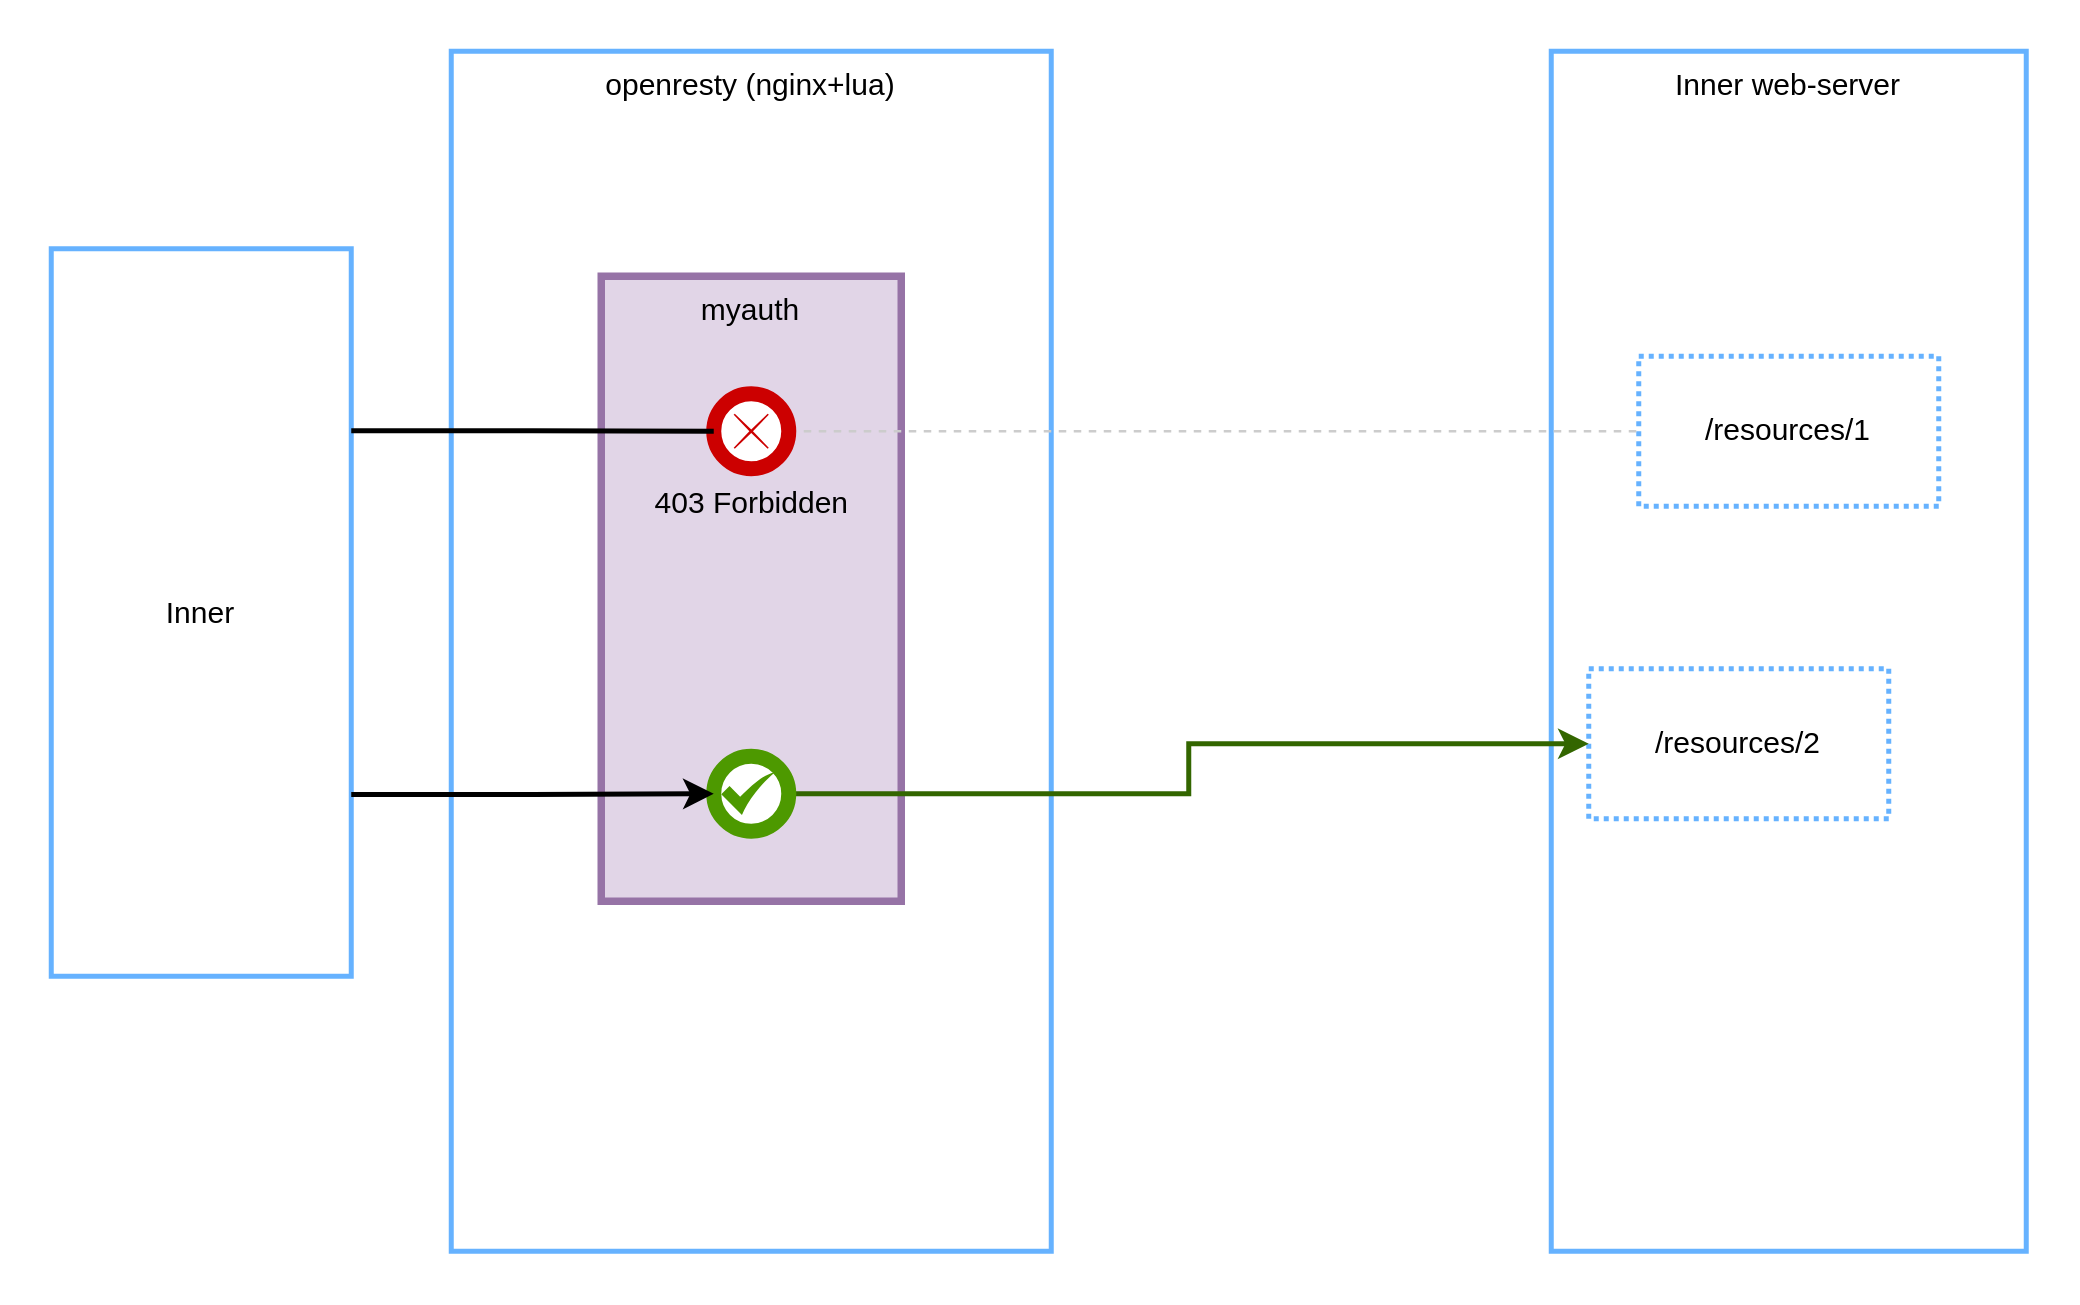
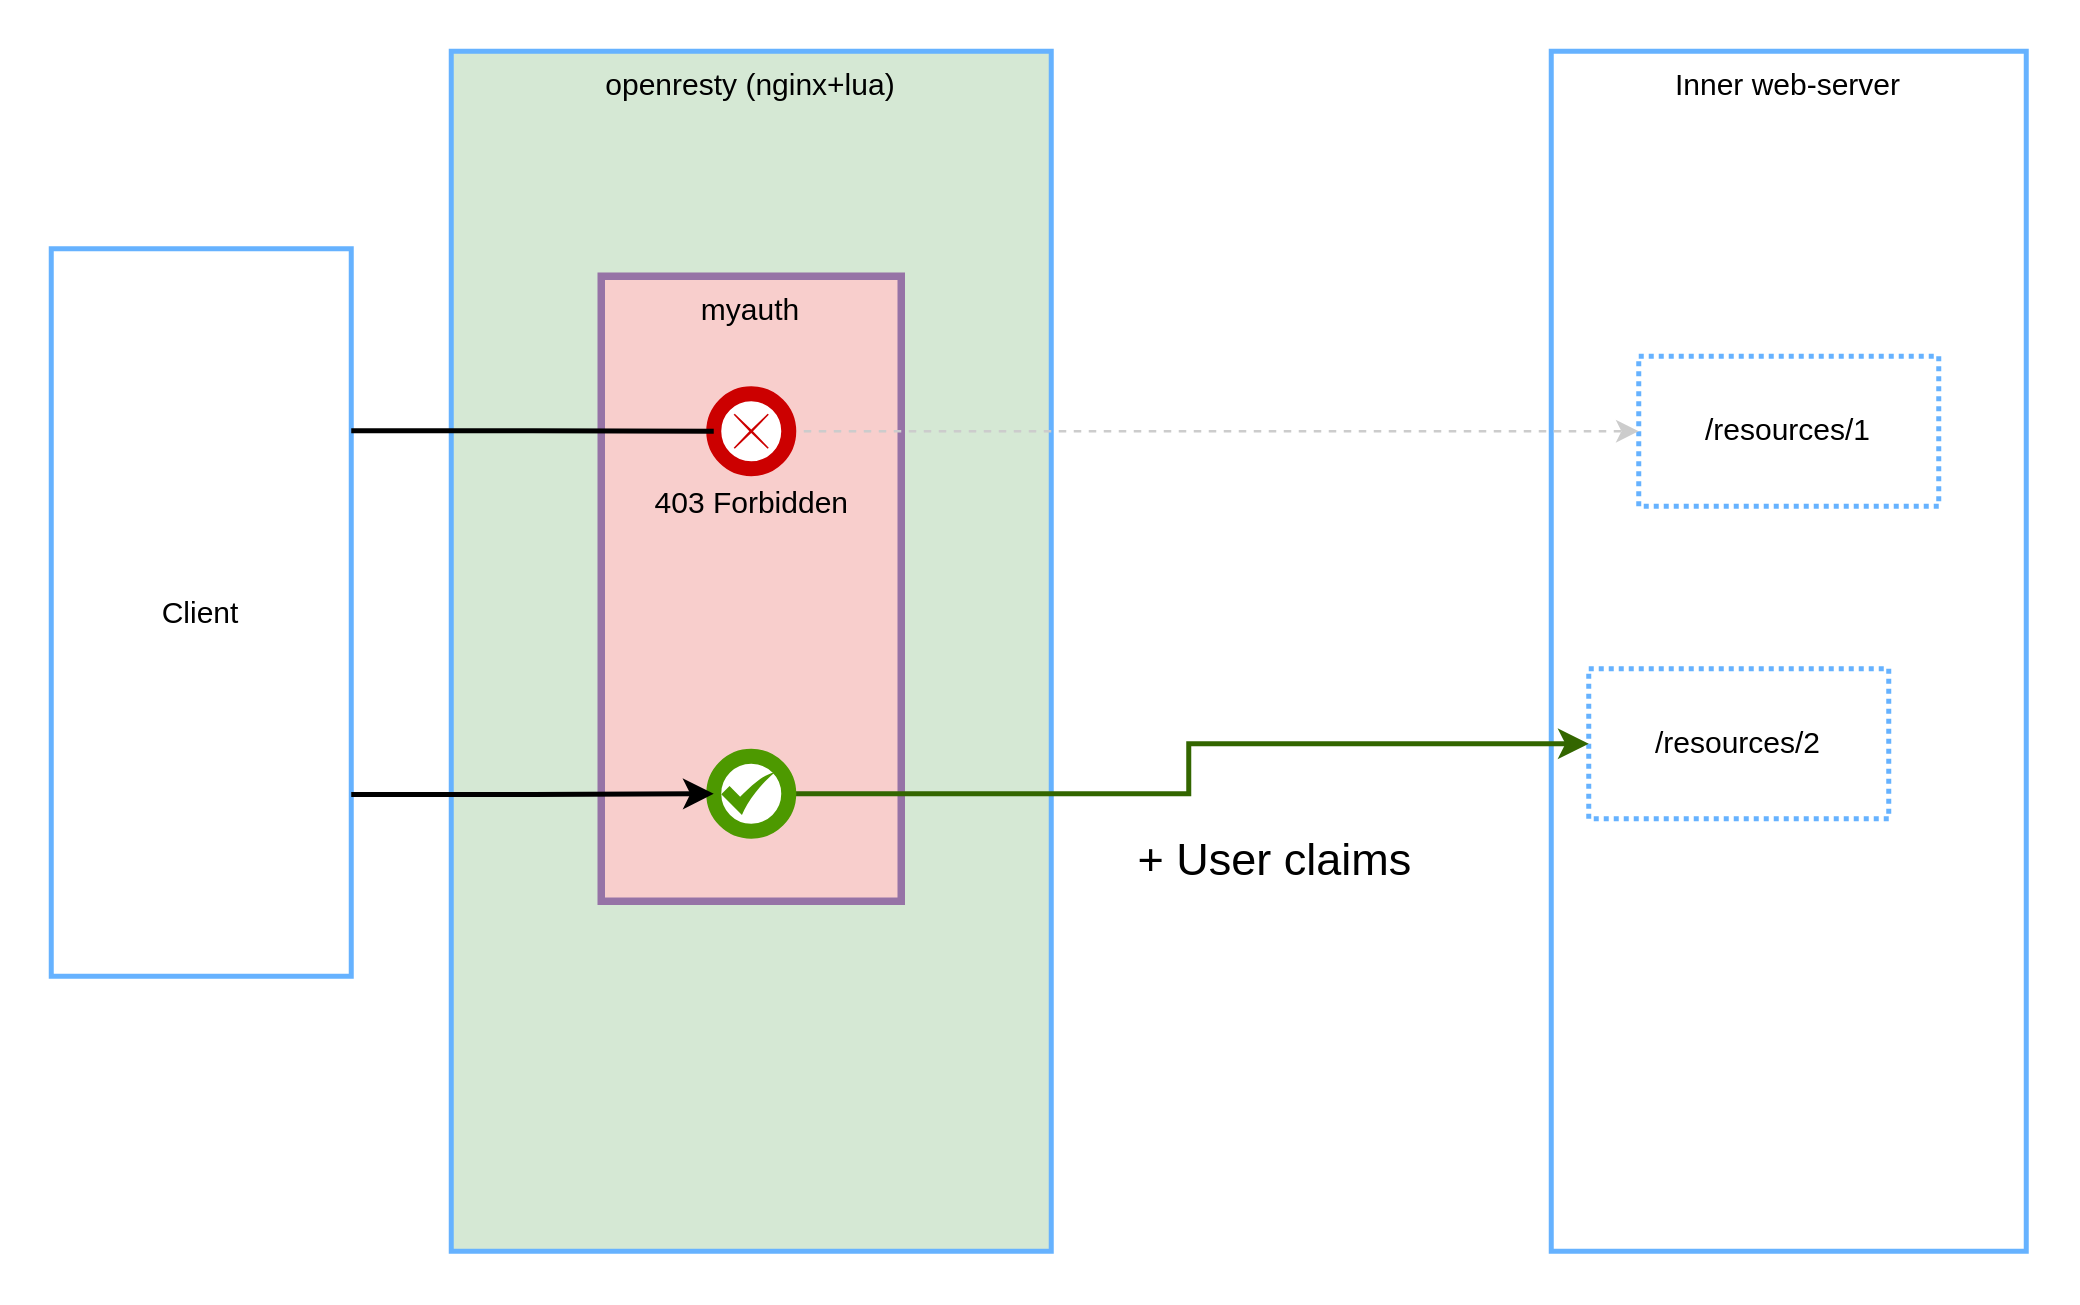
(751, 87) -> (751, 87)
(1628, 431) -> (1620, 431)
(751, 589) -> (751, 589)
(201, 614) -> (201, 614)
none -> (1314, 866)
